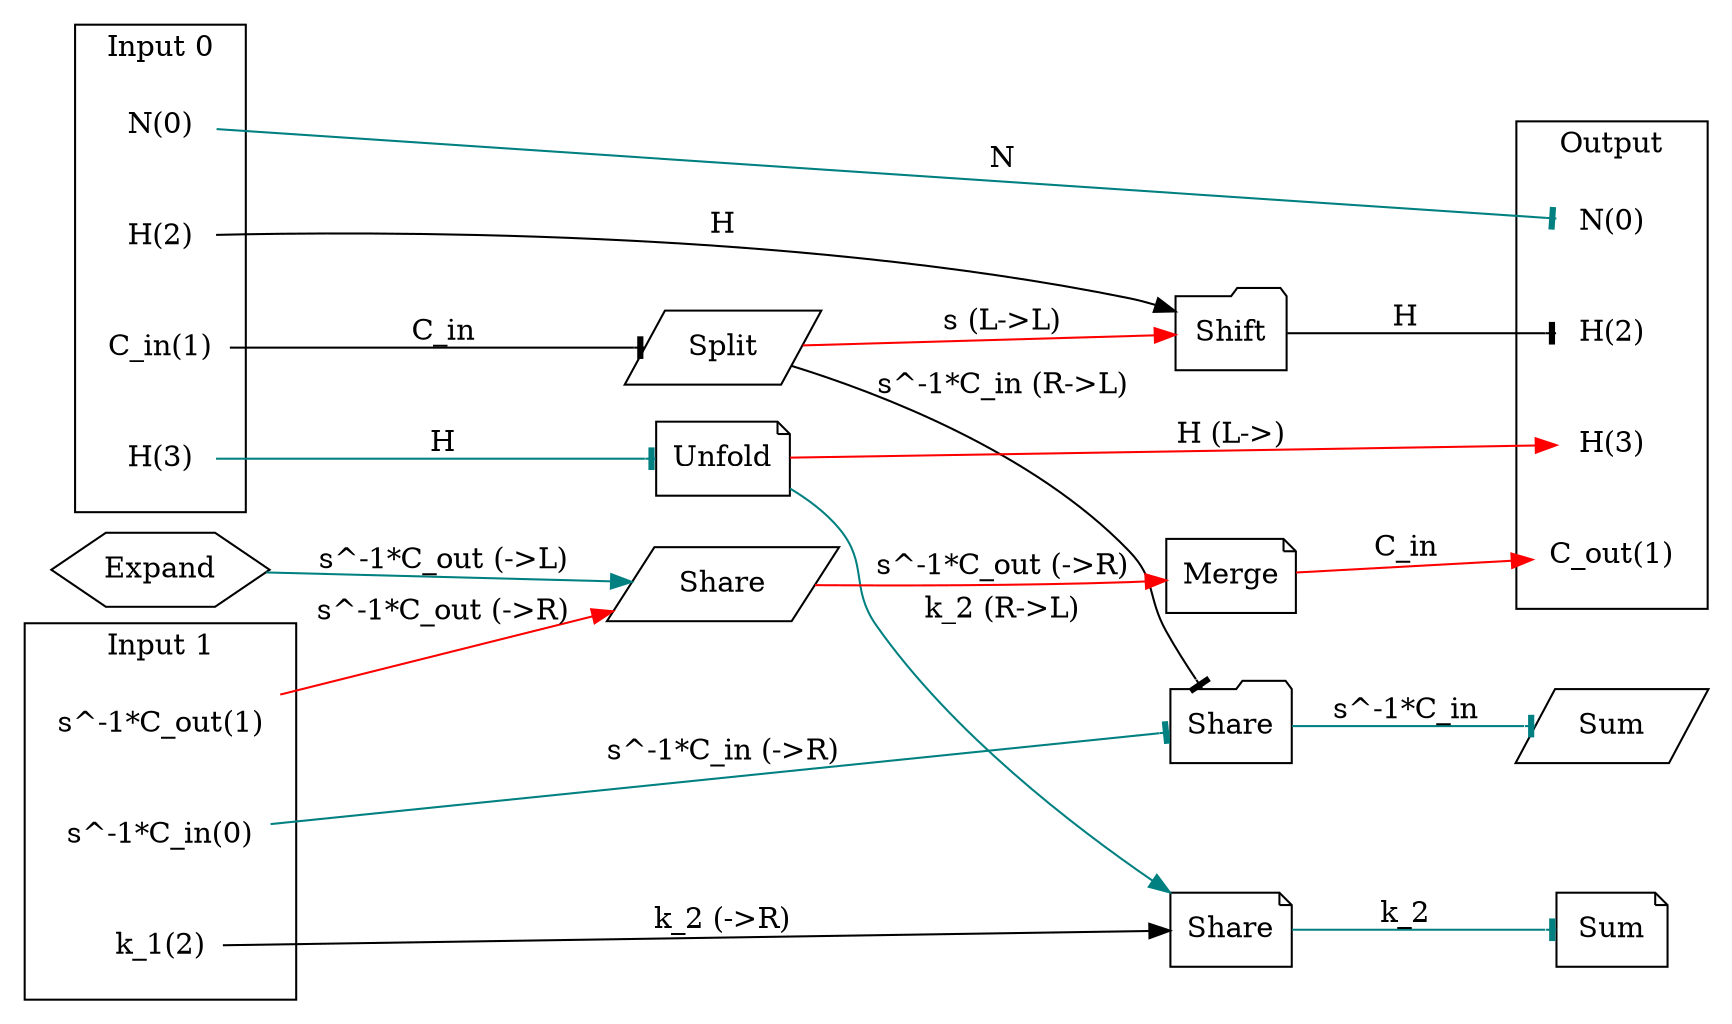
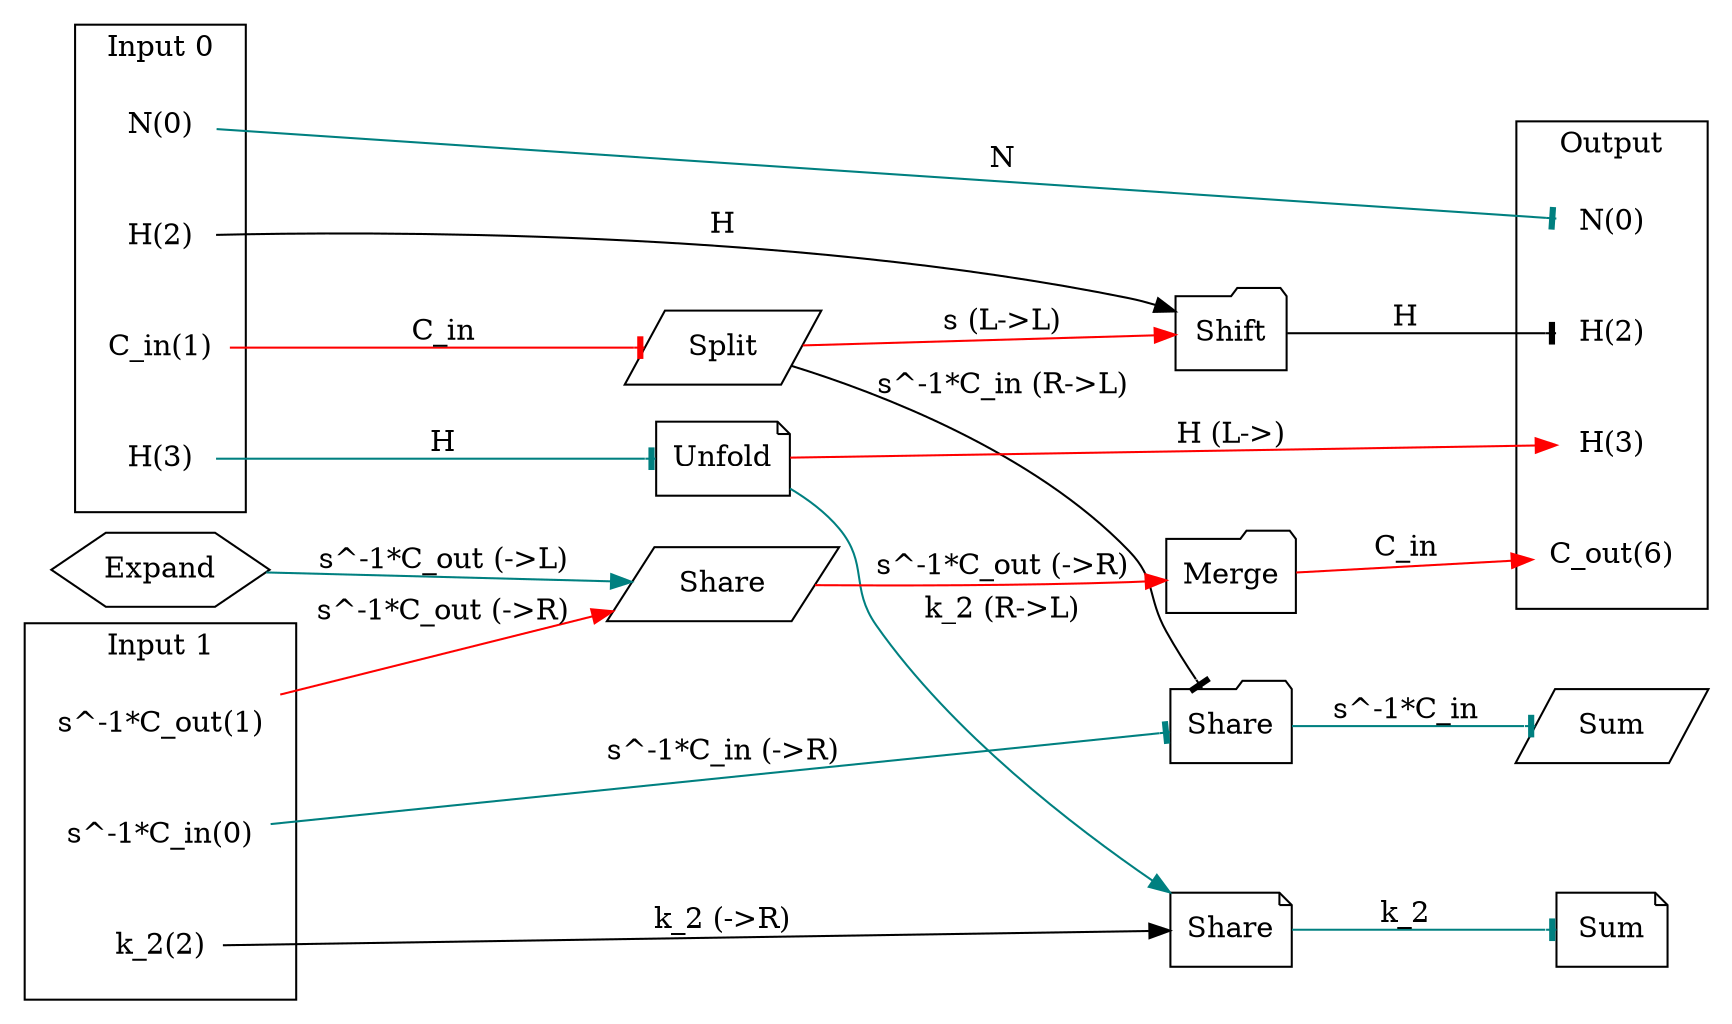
(432, 348) -> (432, 348)
(1612, 555) -> (1612, 555)
(1231, 576) -> (1231, 576)
(160, 946) -> (160, 946)
